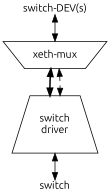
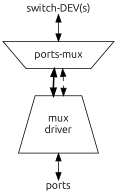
(55, 55) -> (58, 55)
(55, 124) -> (58, 124)
(55, 186) -> (58, 186)
